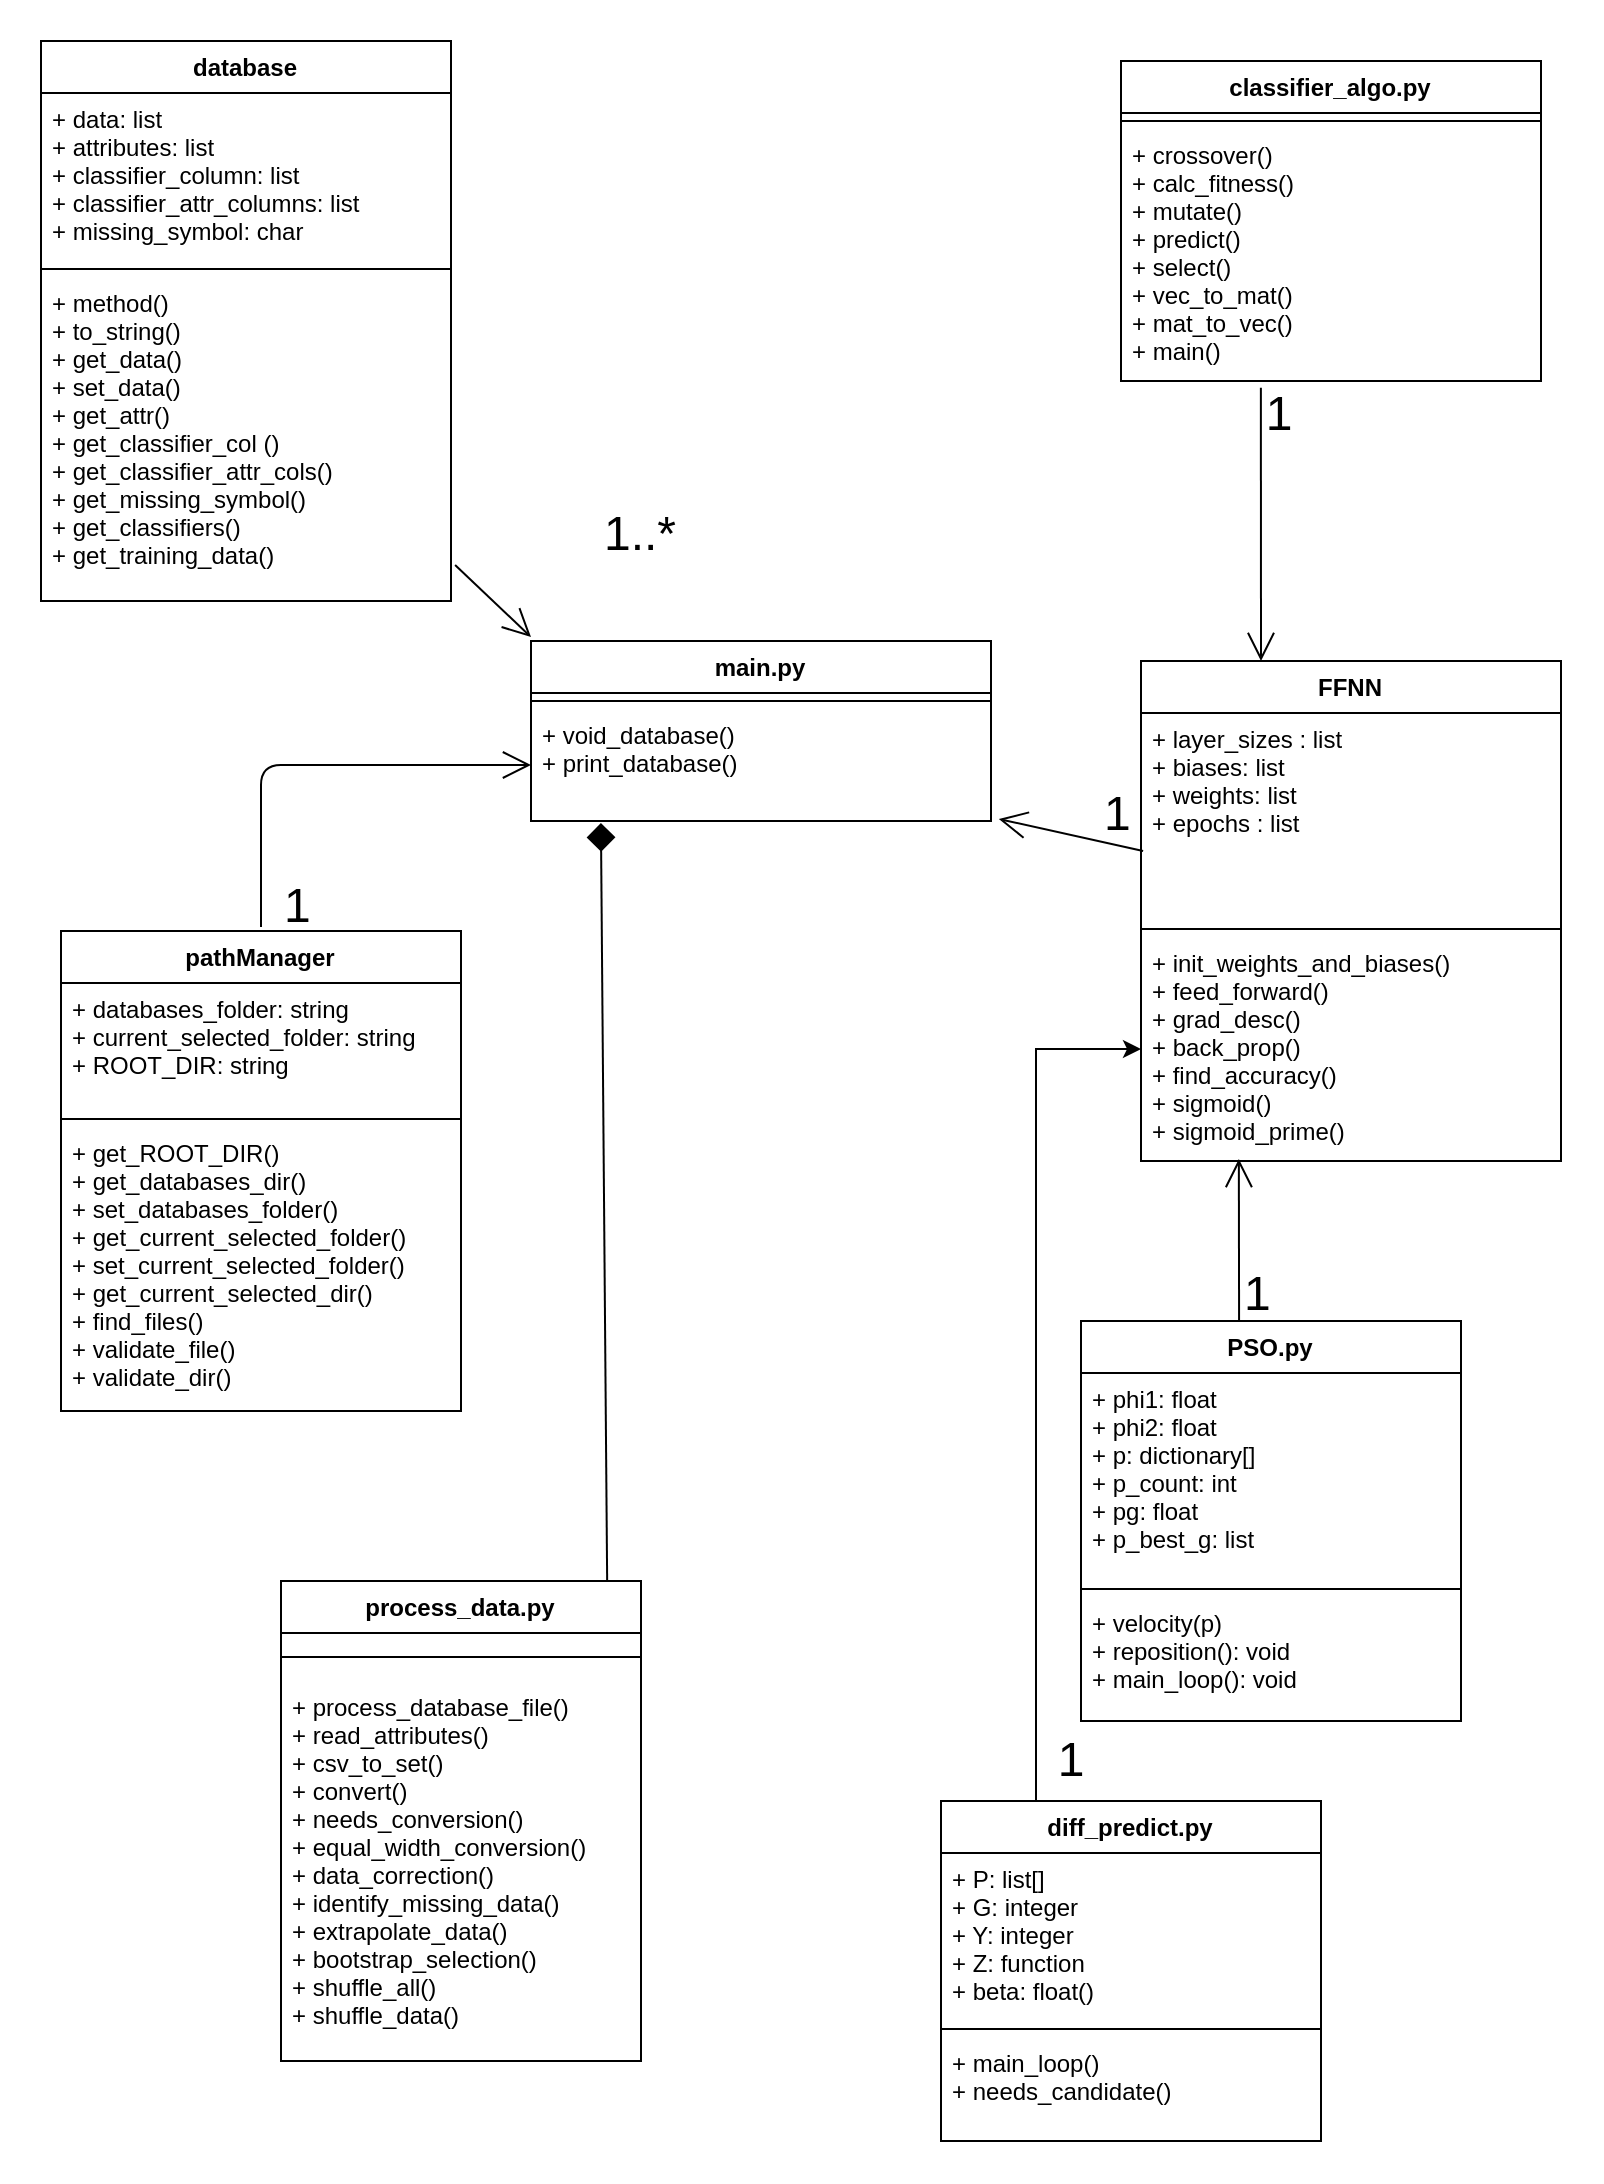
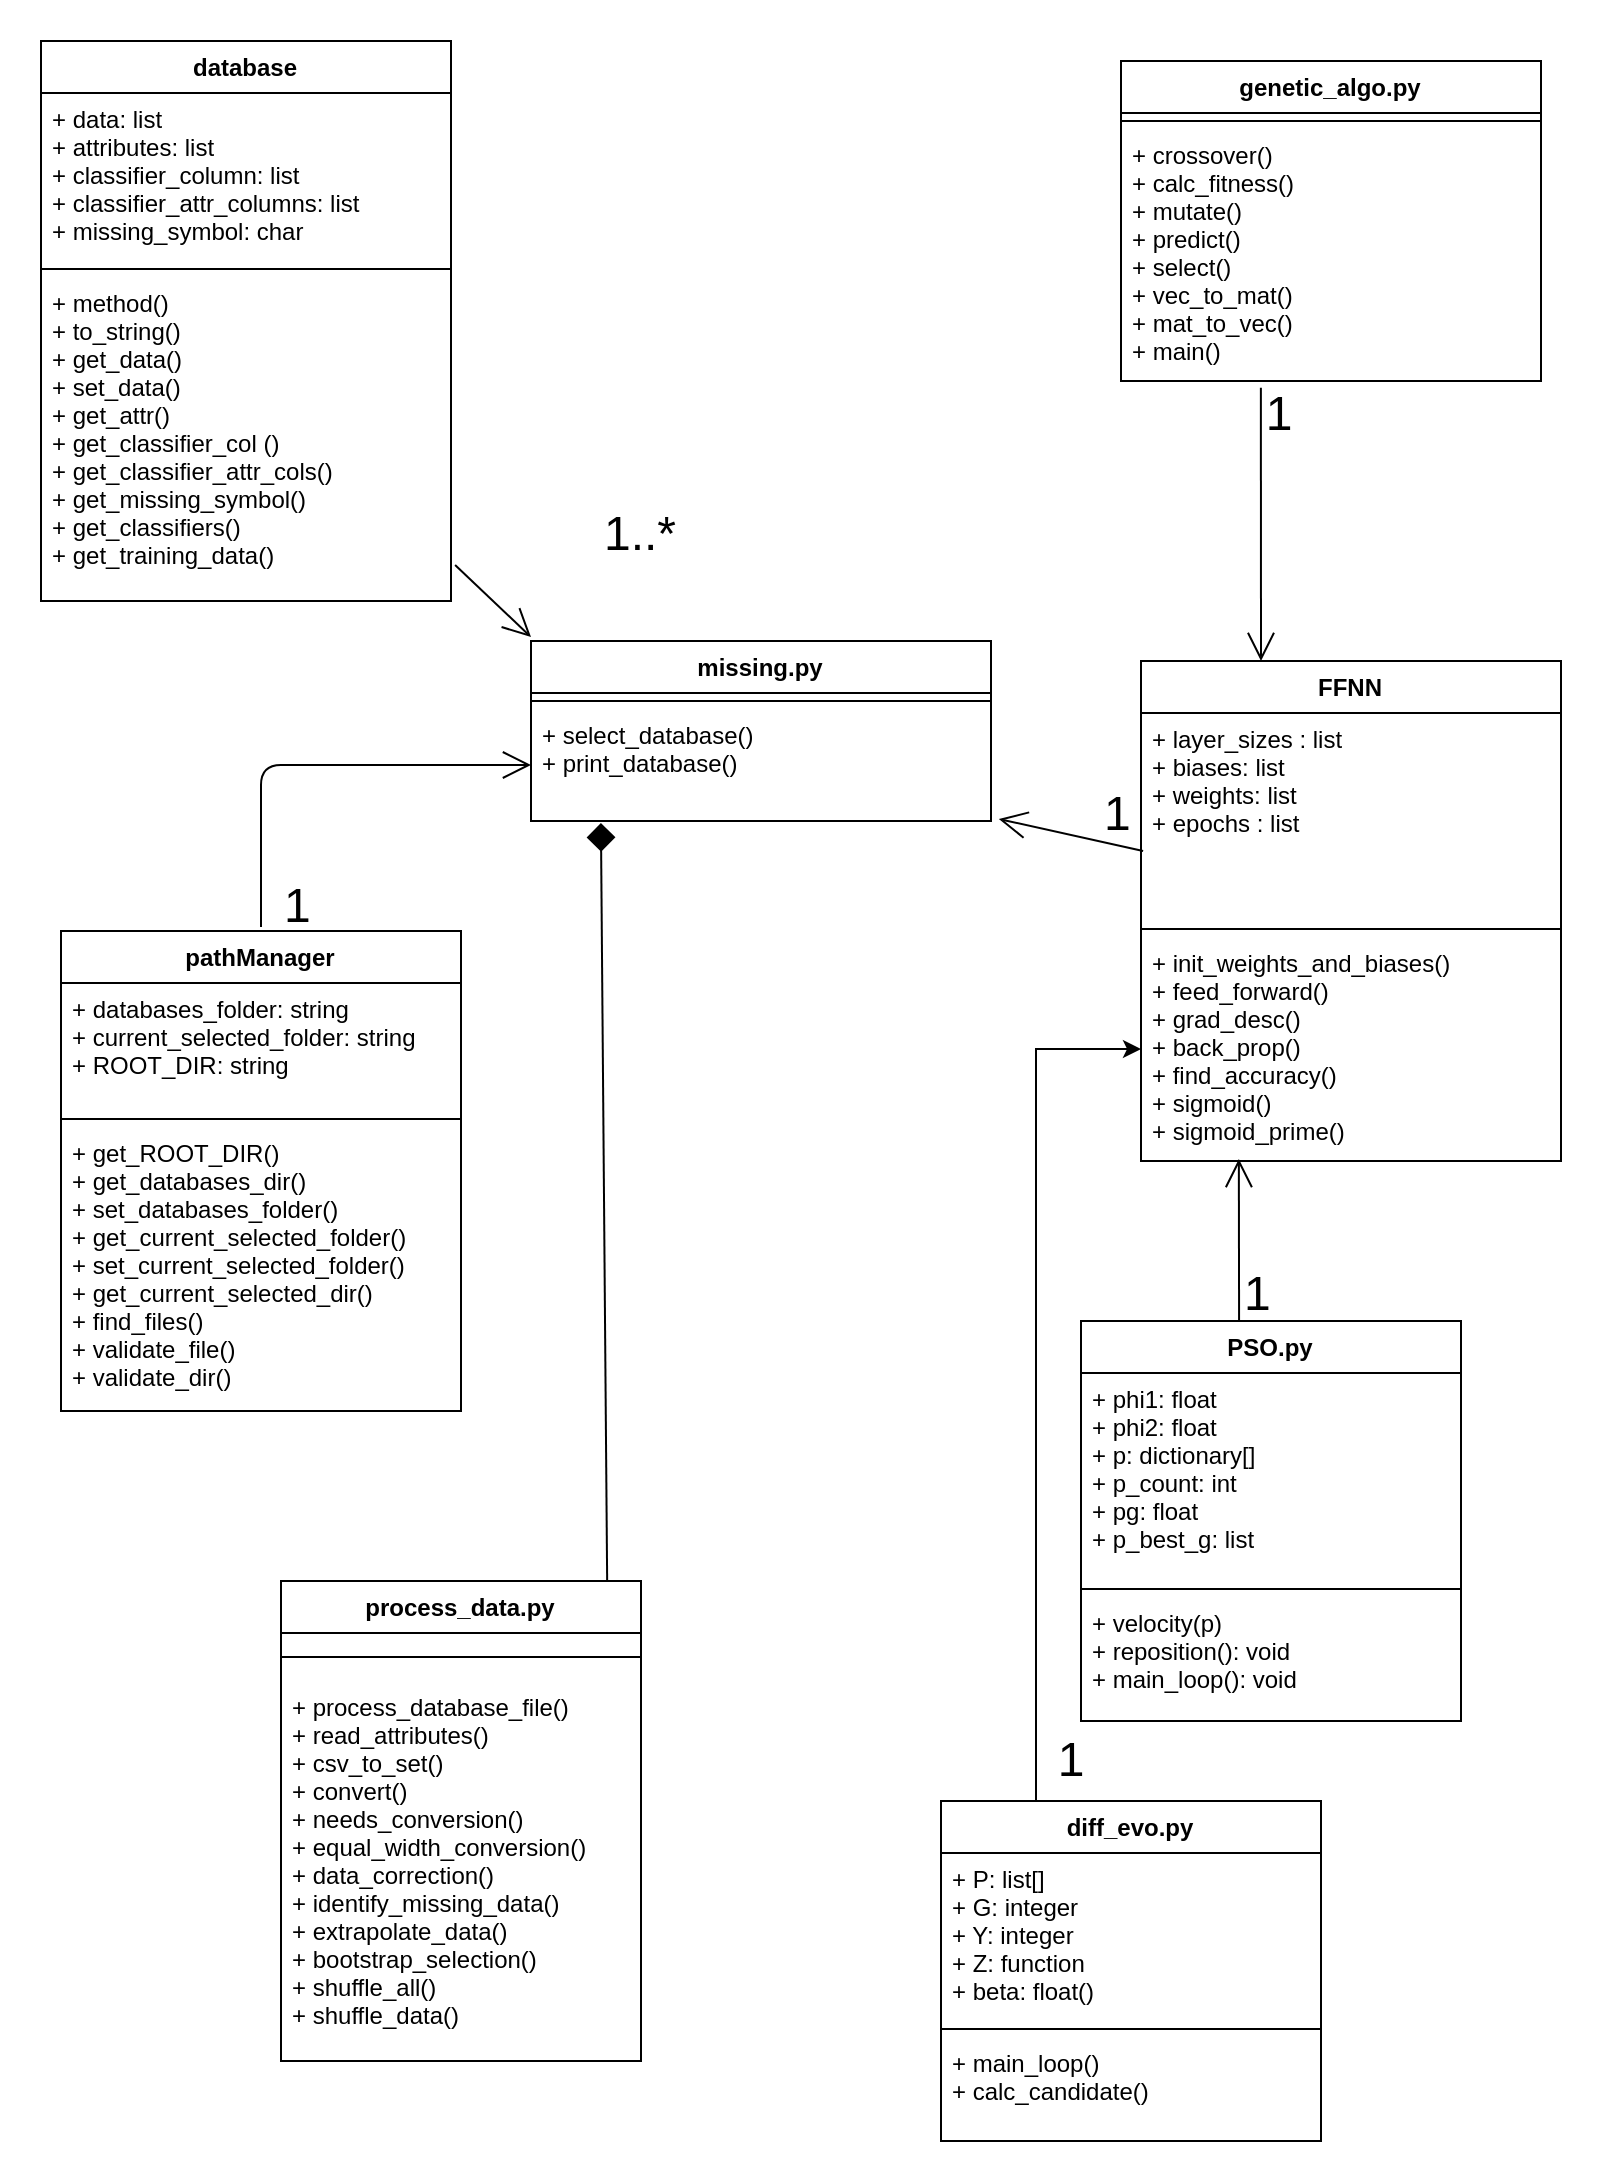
(1330, 88) -> (1330, 88)
(760, 668) -> (760, 668)
(650, 736) -> (663, 736)
(1130, 1828) -> (1130, 1828)
(1030, 2064) -> (1030, 2064)
